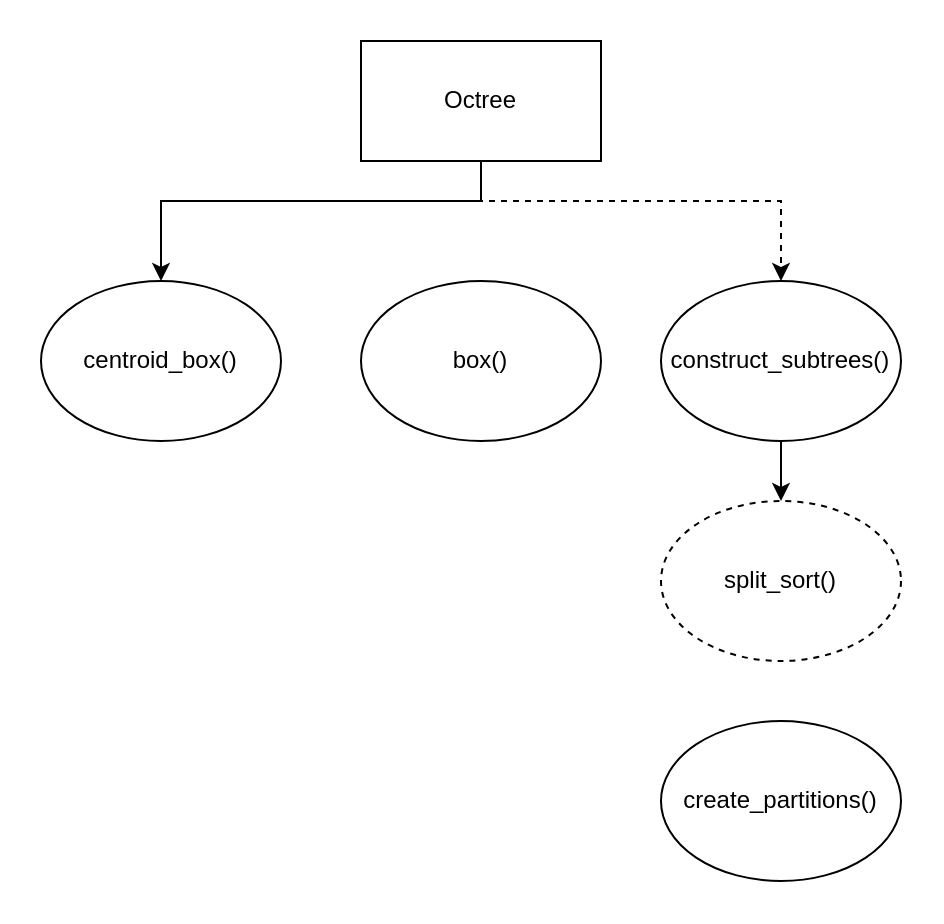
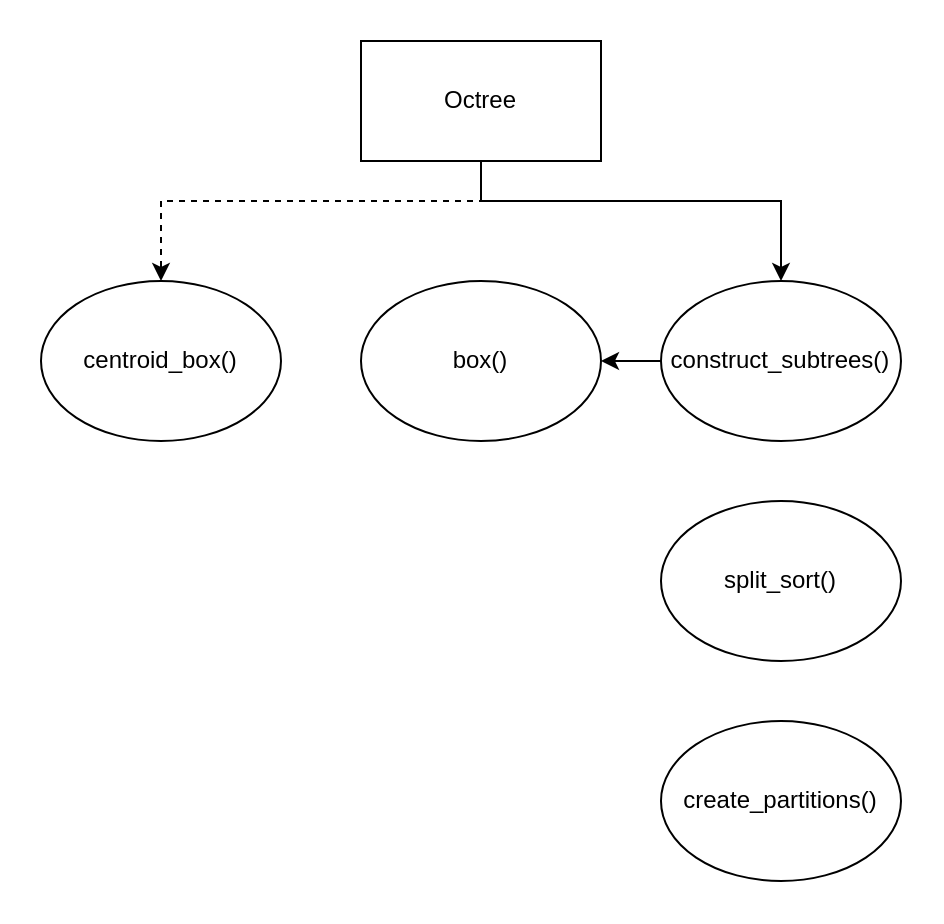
(288, 201) -> (288, 201)
(666, 201) -> (666, 201)
(781, 478) -> (624, 361)
(781, 581) -> (781, 581)
